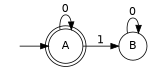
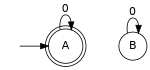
(97, 46) -> none
